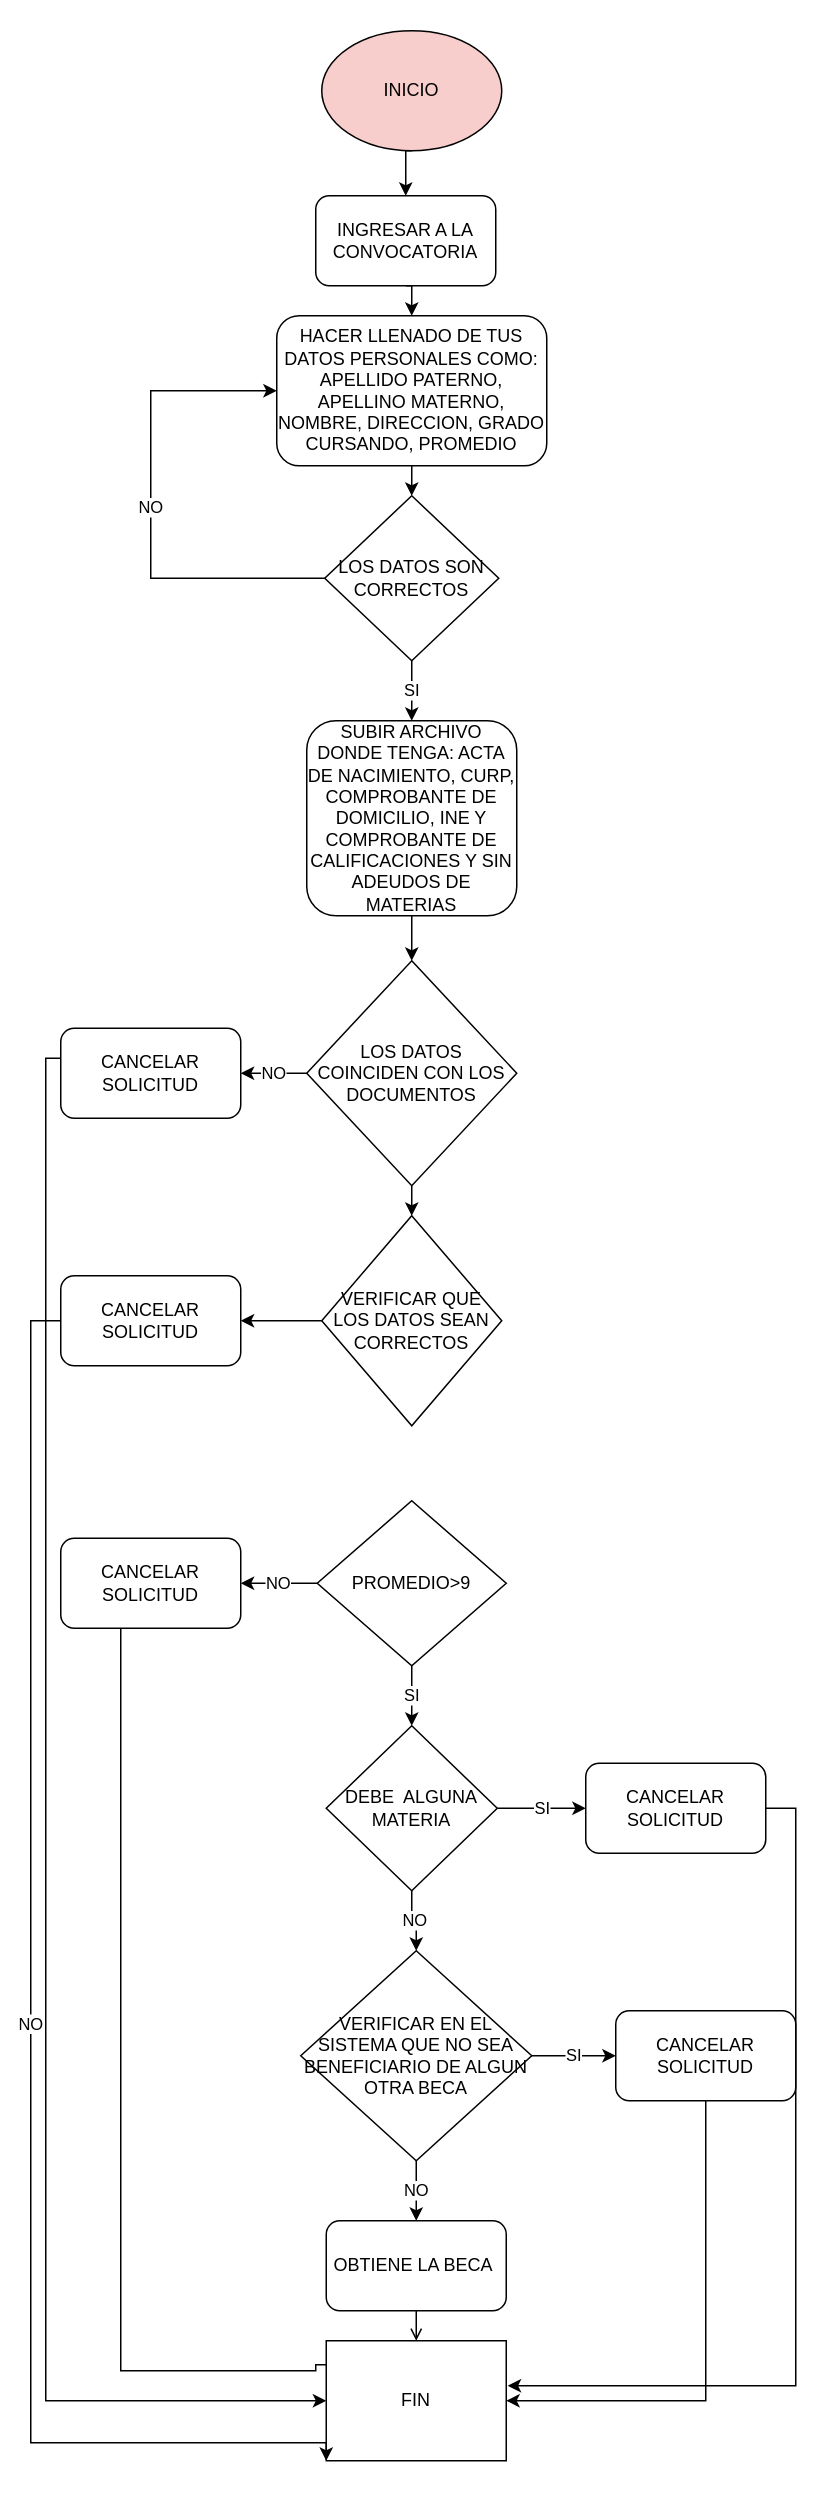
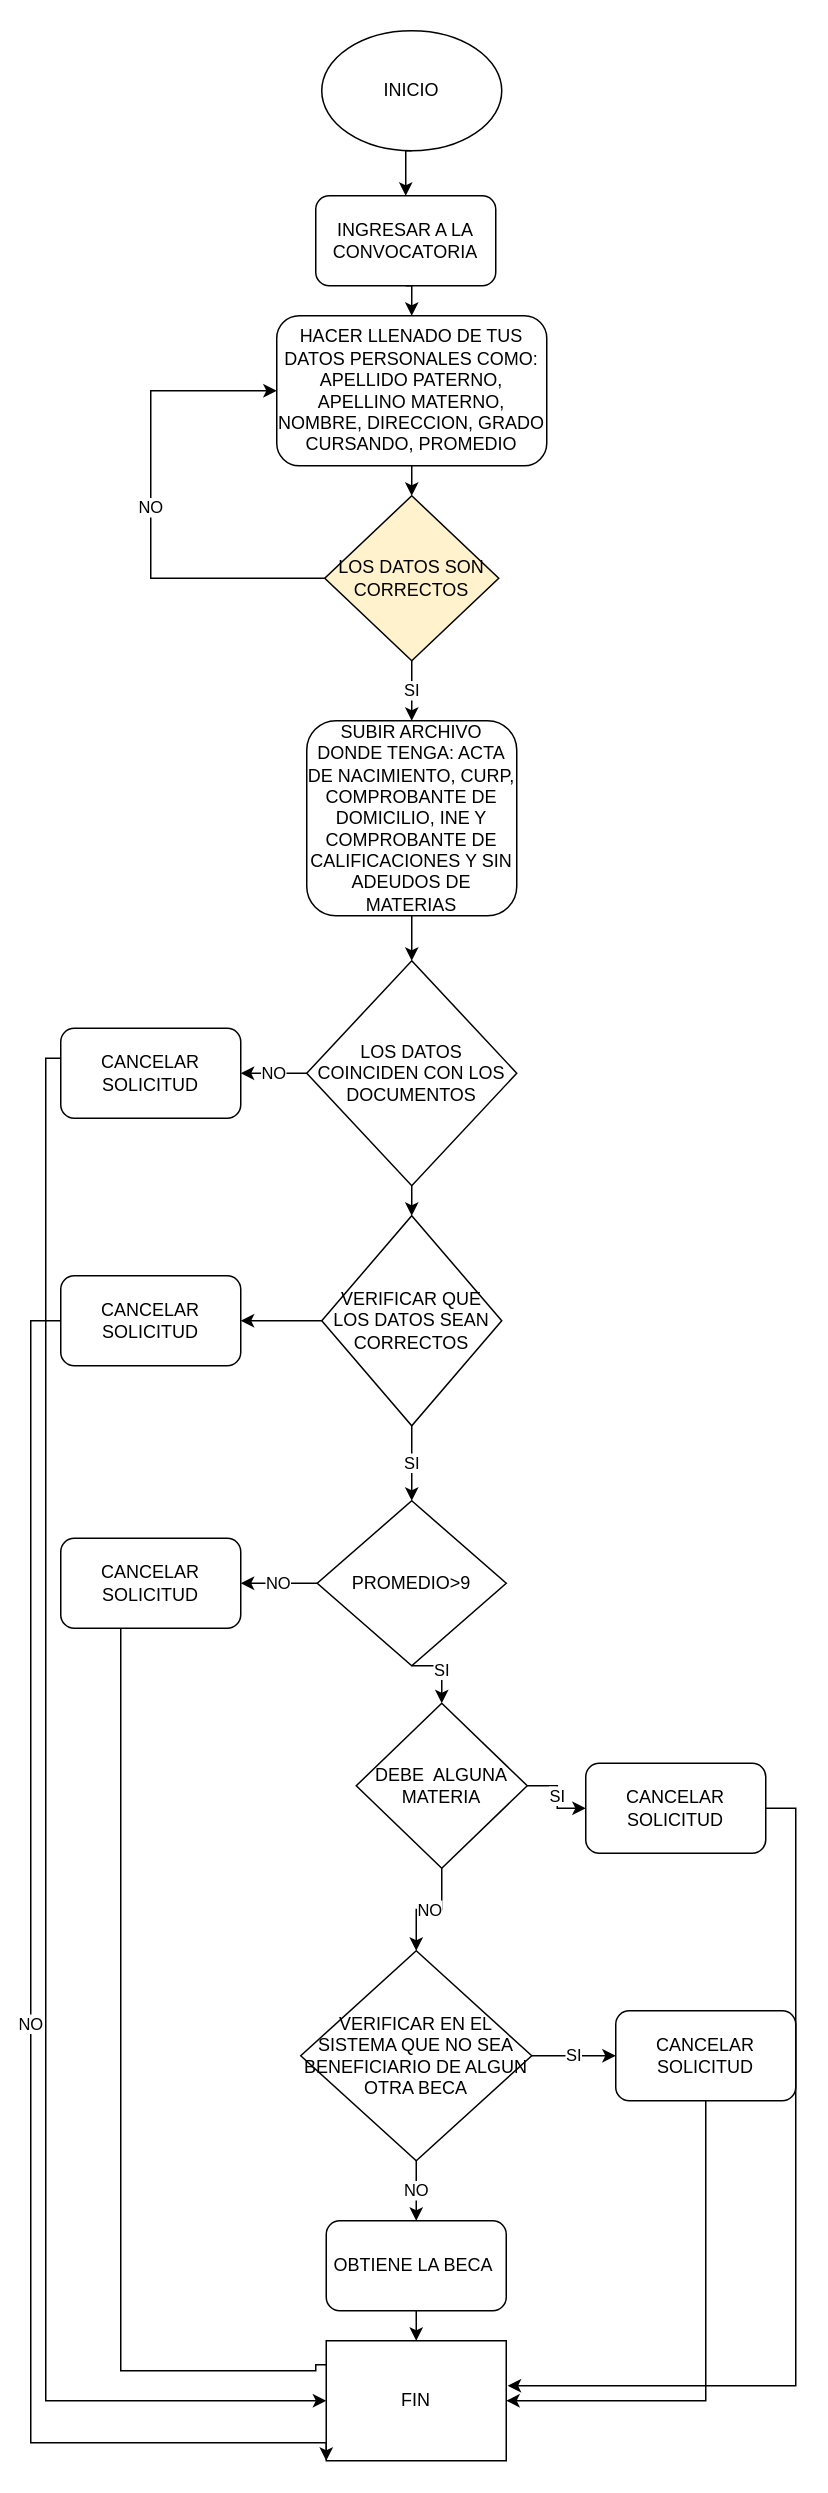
(412, 91) -> (412, 91)
(412, 578) -> (412, 578)
none -> (412, 1458)
(412, 1808) -> (442, 1786)
(416, 2331) -> (416, 2329)
